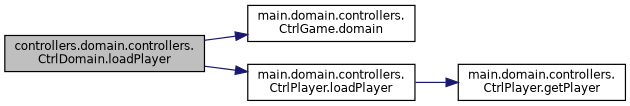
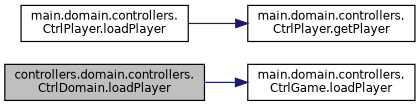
(331, 23) -> (331, 82)
(220, 68) -> none
